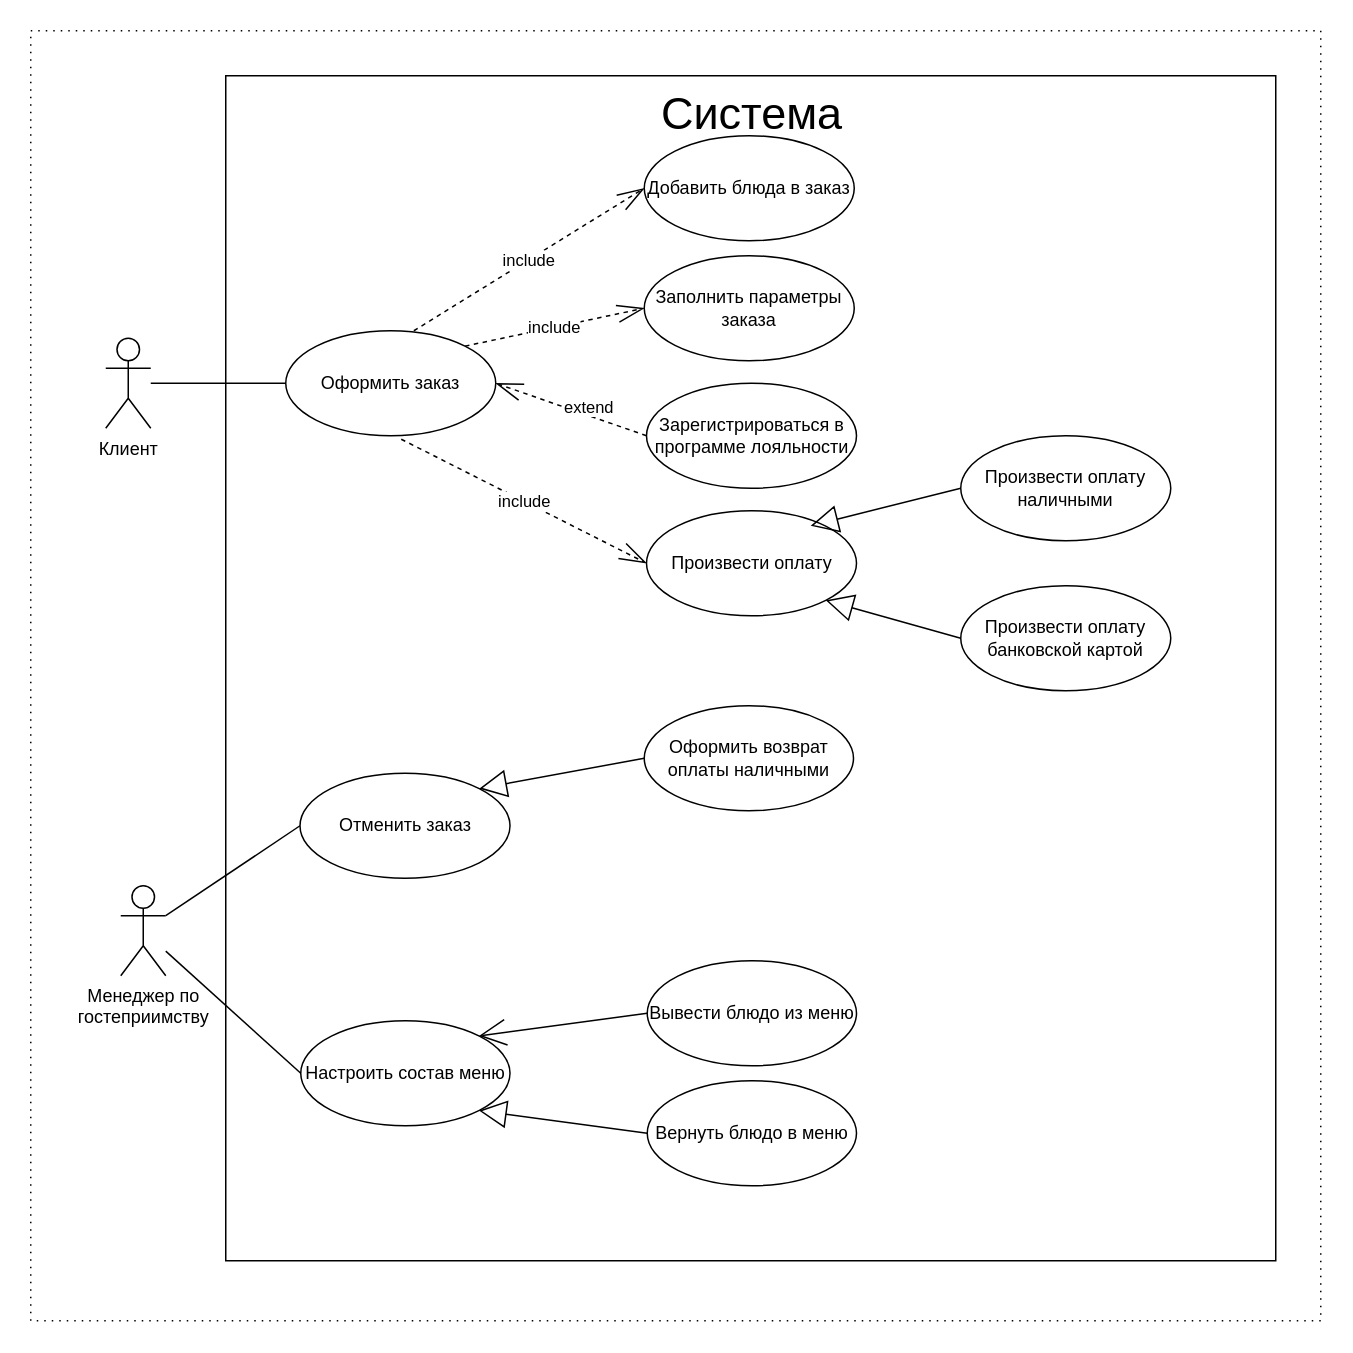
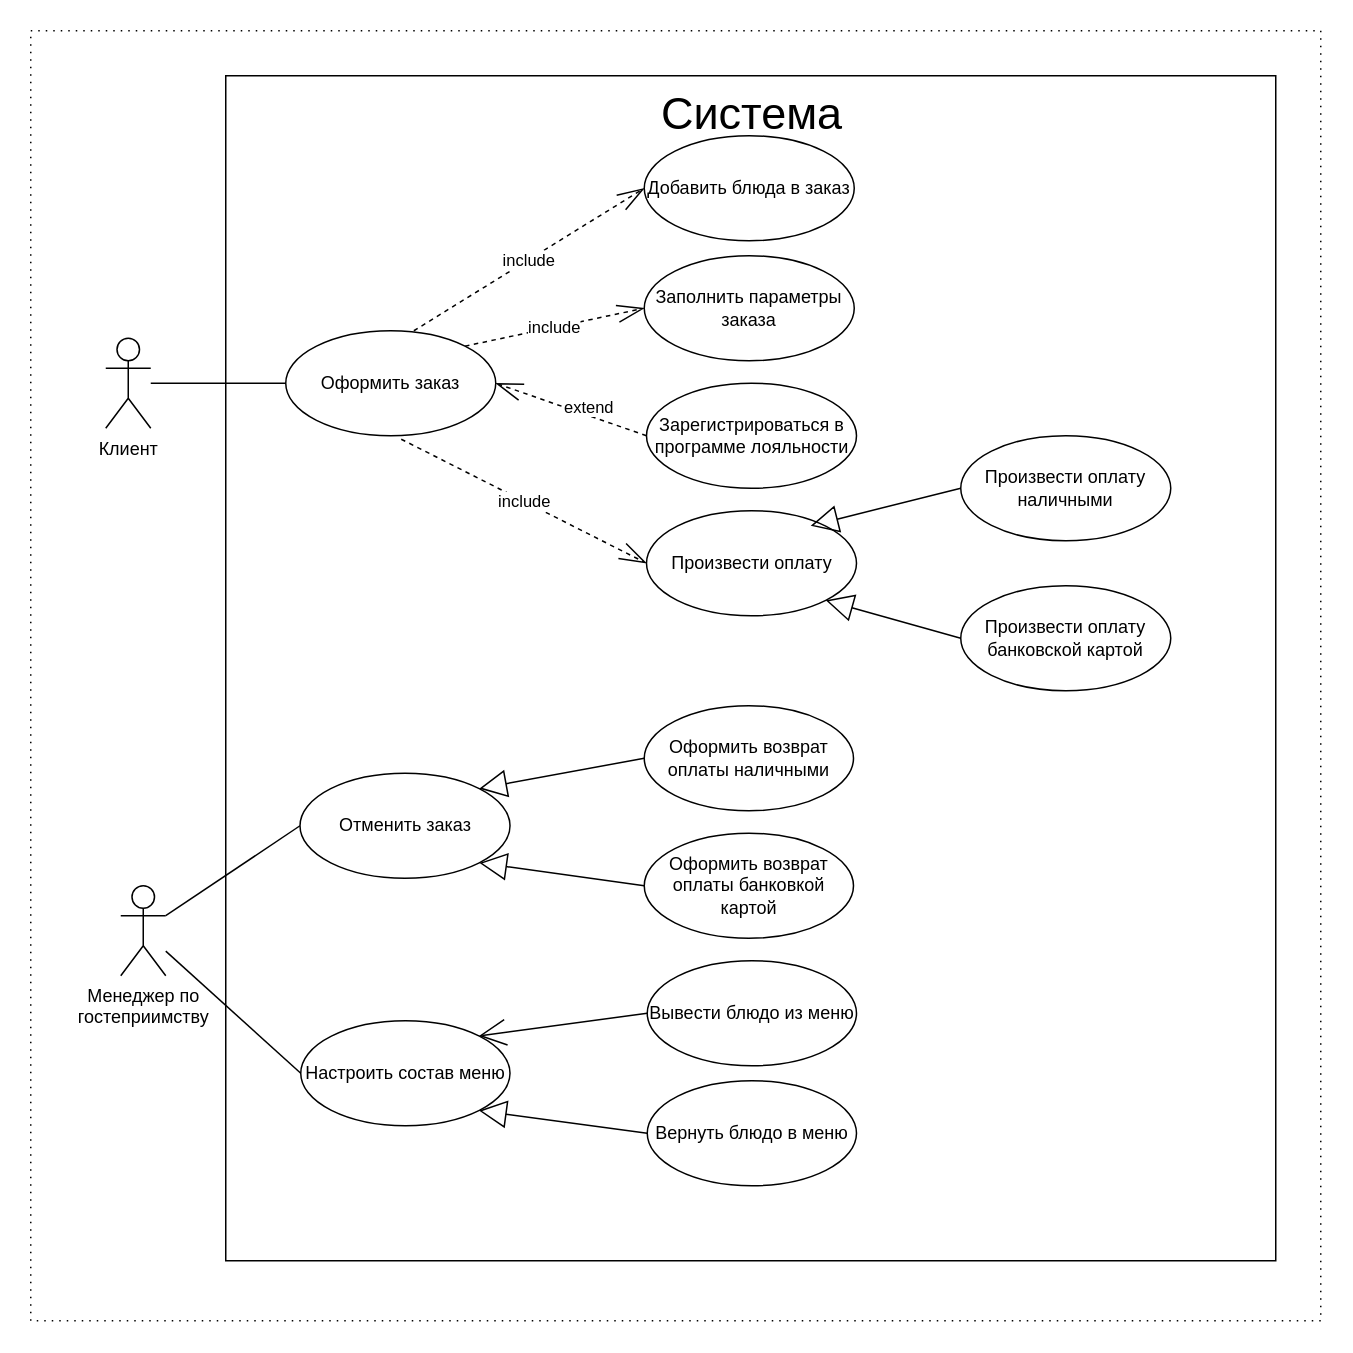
none -> (576, 876)
none -> (749, 886)
